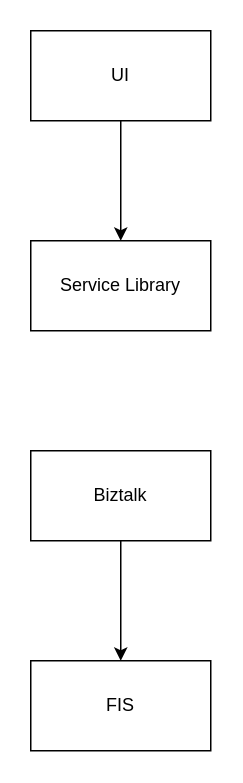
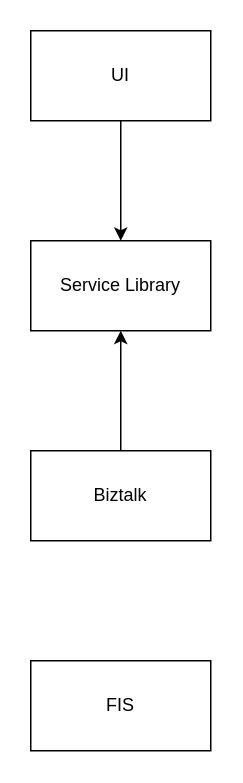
(121, 596) -> (121, 396)
